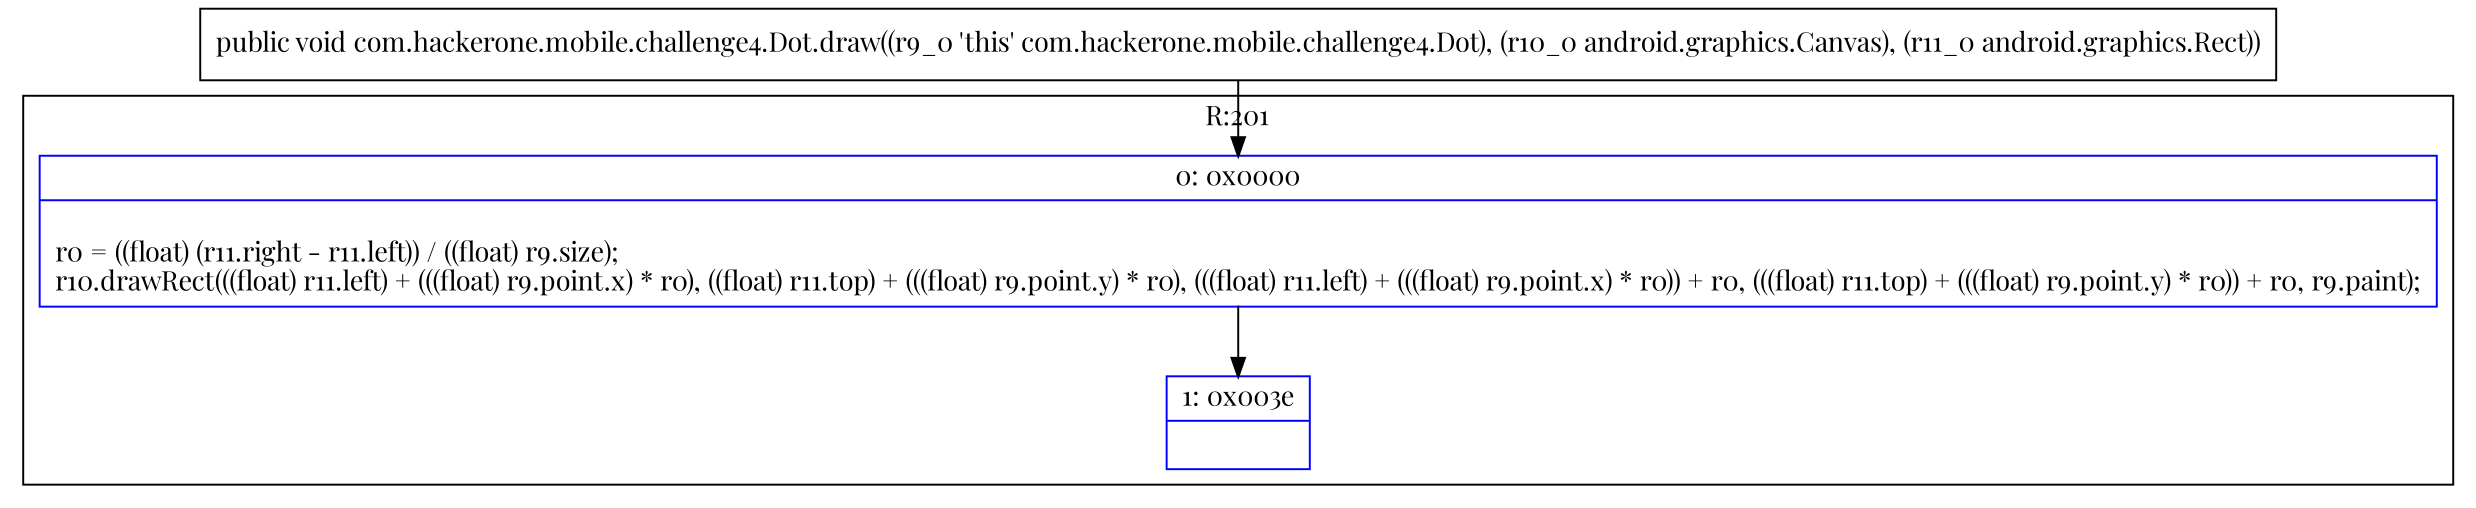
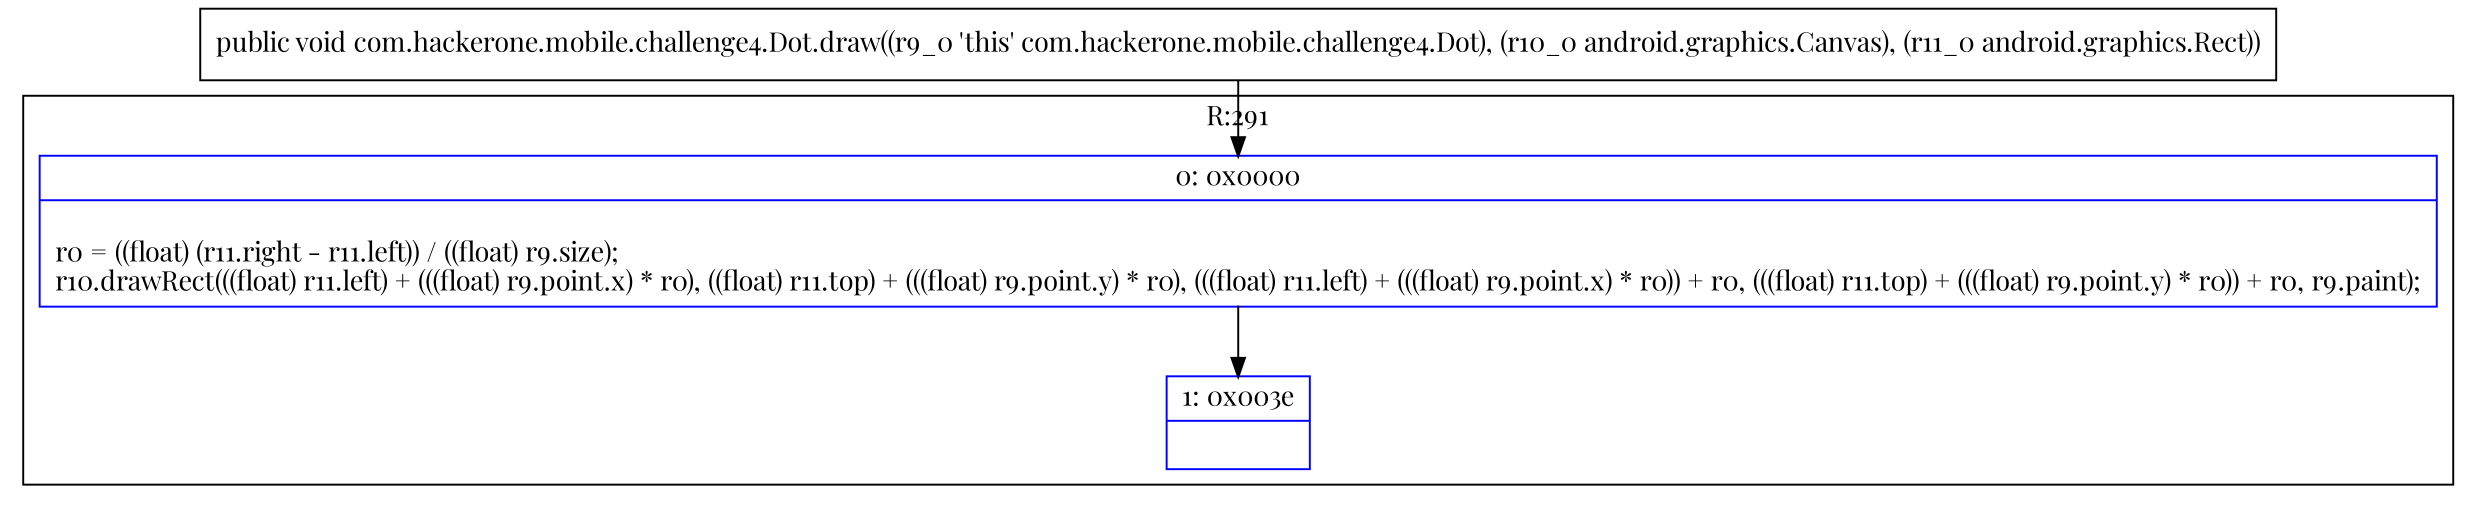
(1238, 118) -> (1238, 118)
